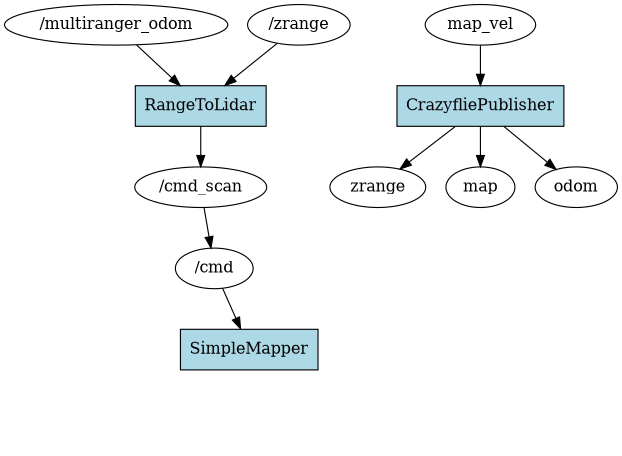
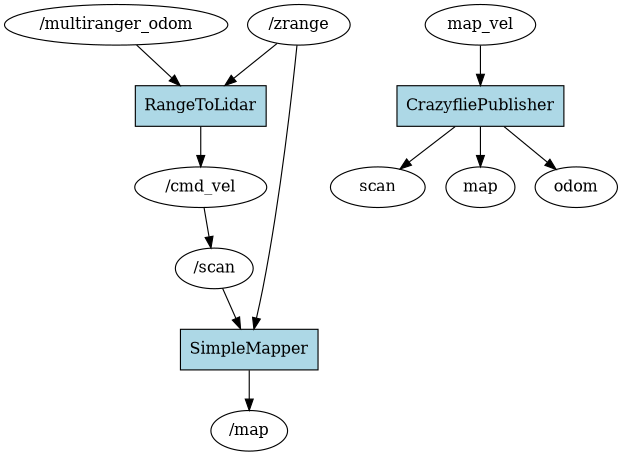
none -> (280, 182)
(201, 187) -> (201, 187)
(378, 187) -> (378, 187)
(214, 268) -> (214, 268)
none -> (249, 431)
